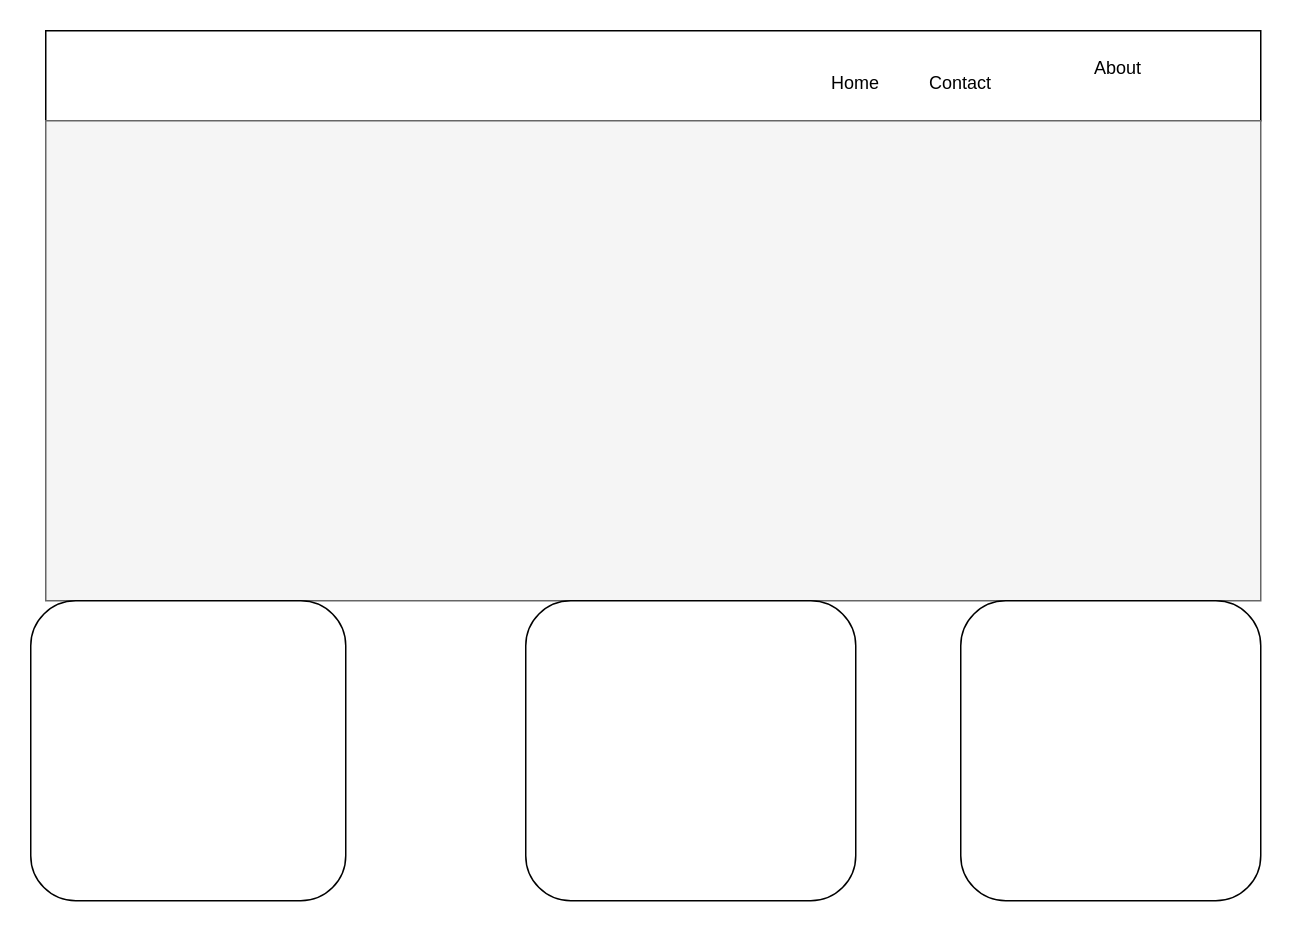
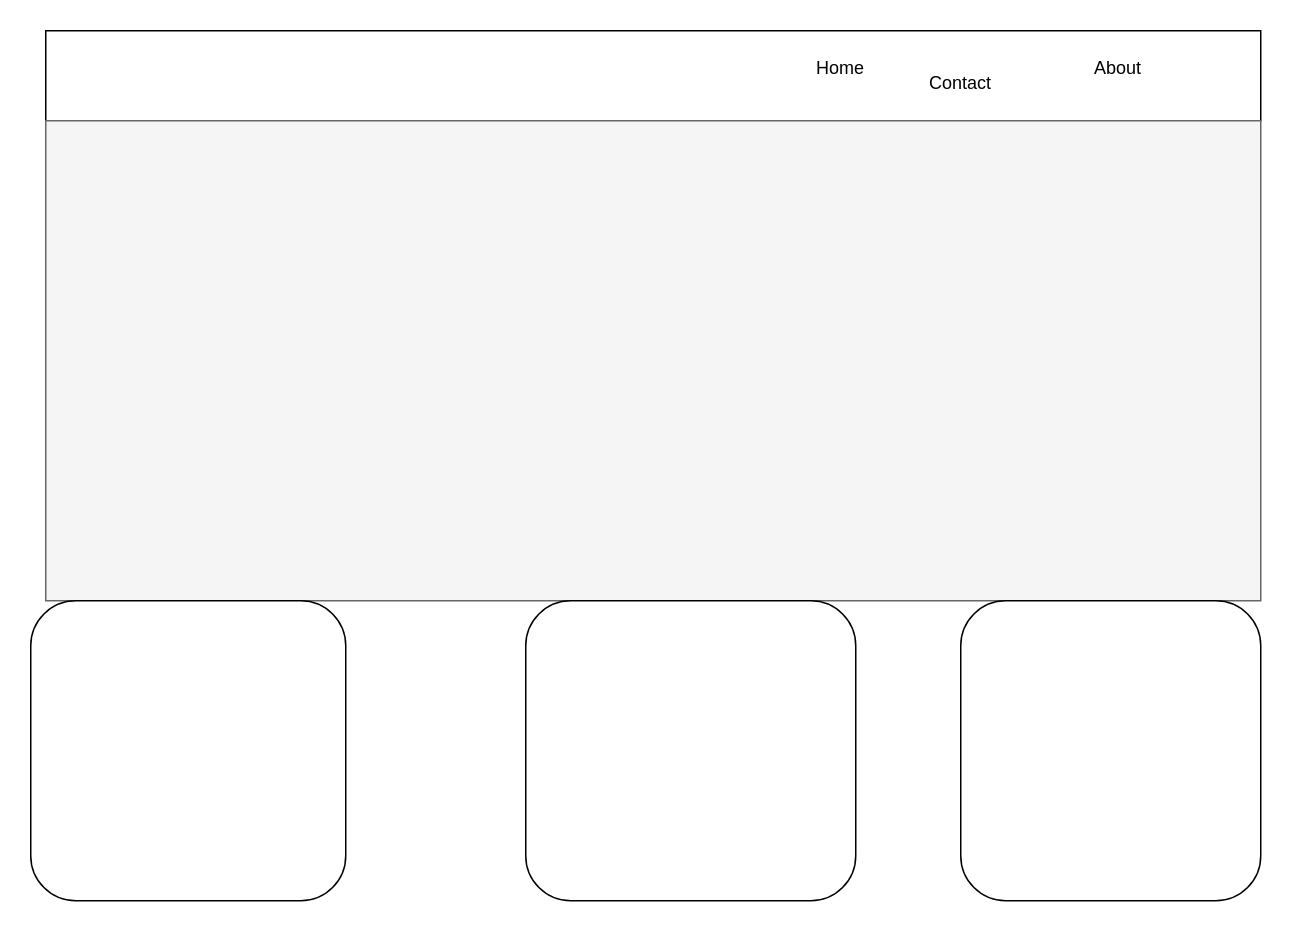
(856, 83) -> (841, 68)
